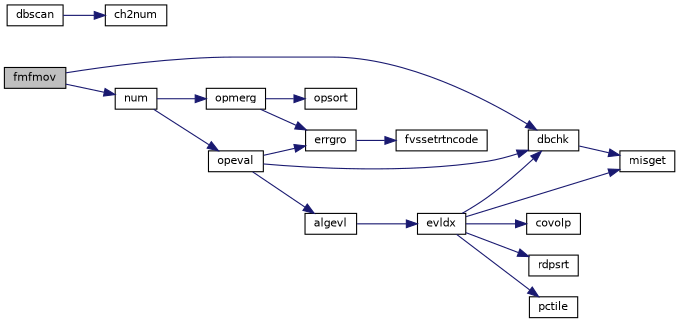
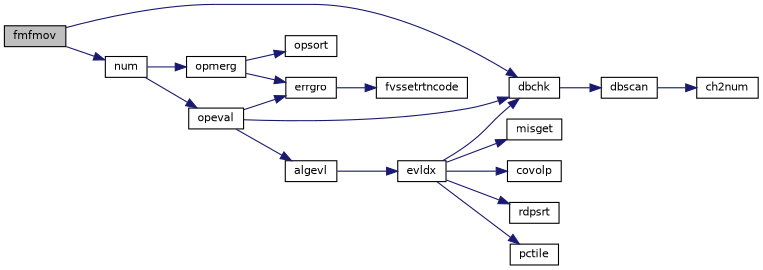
(594, 149) -> (575, 88)
